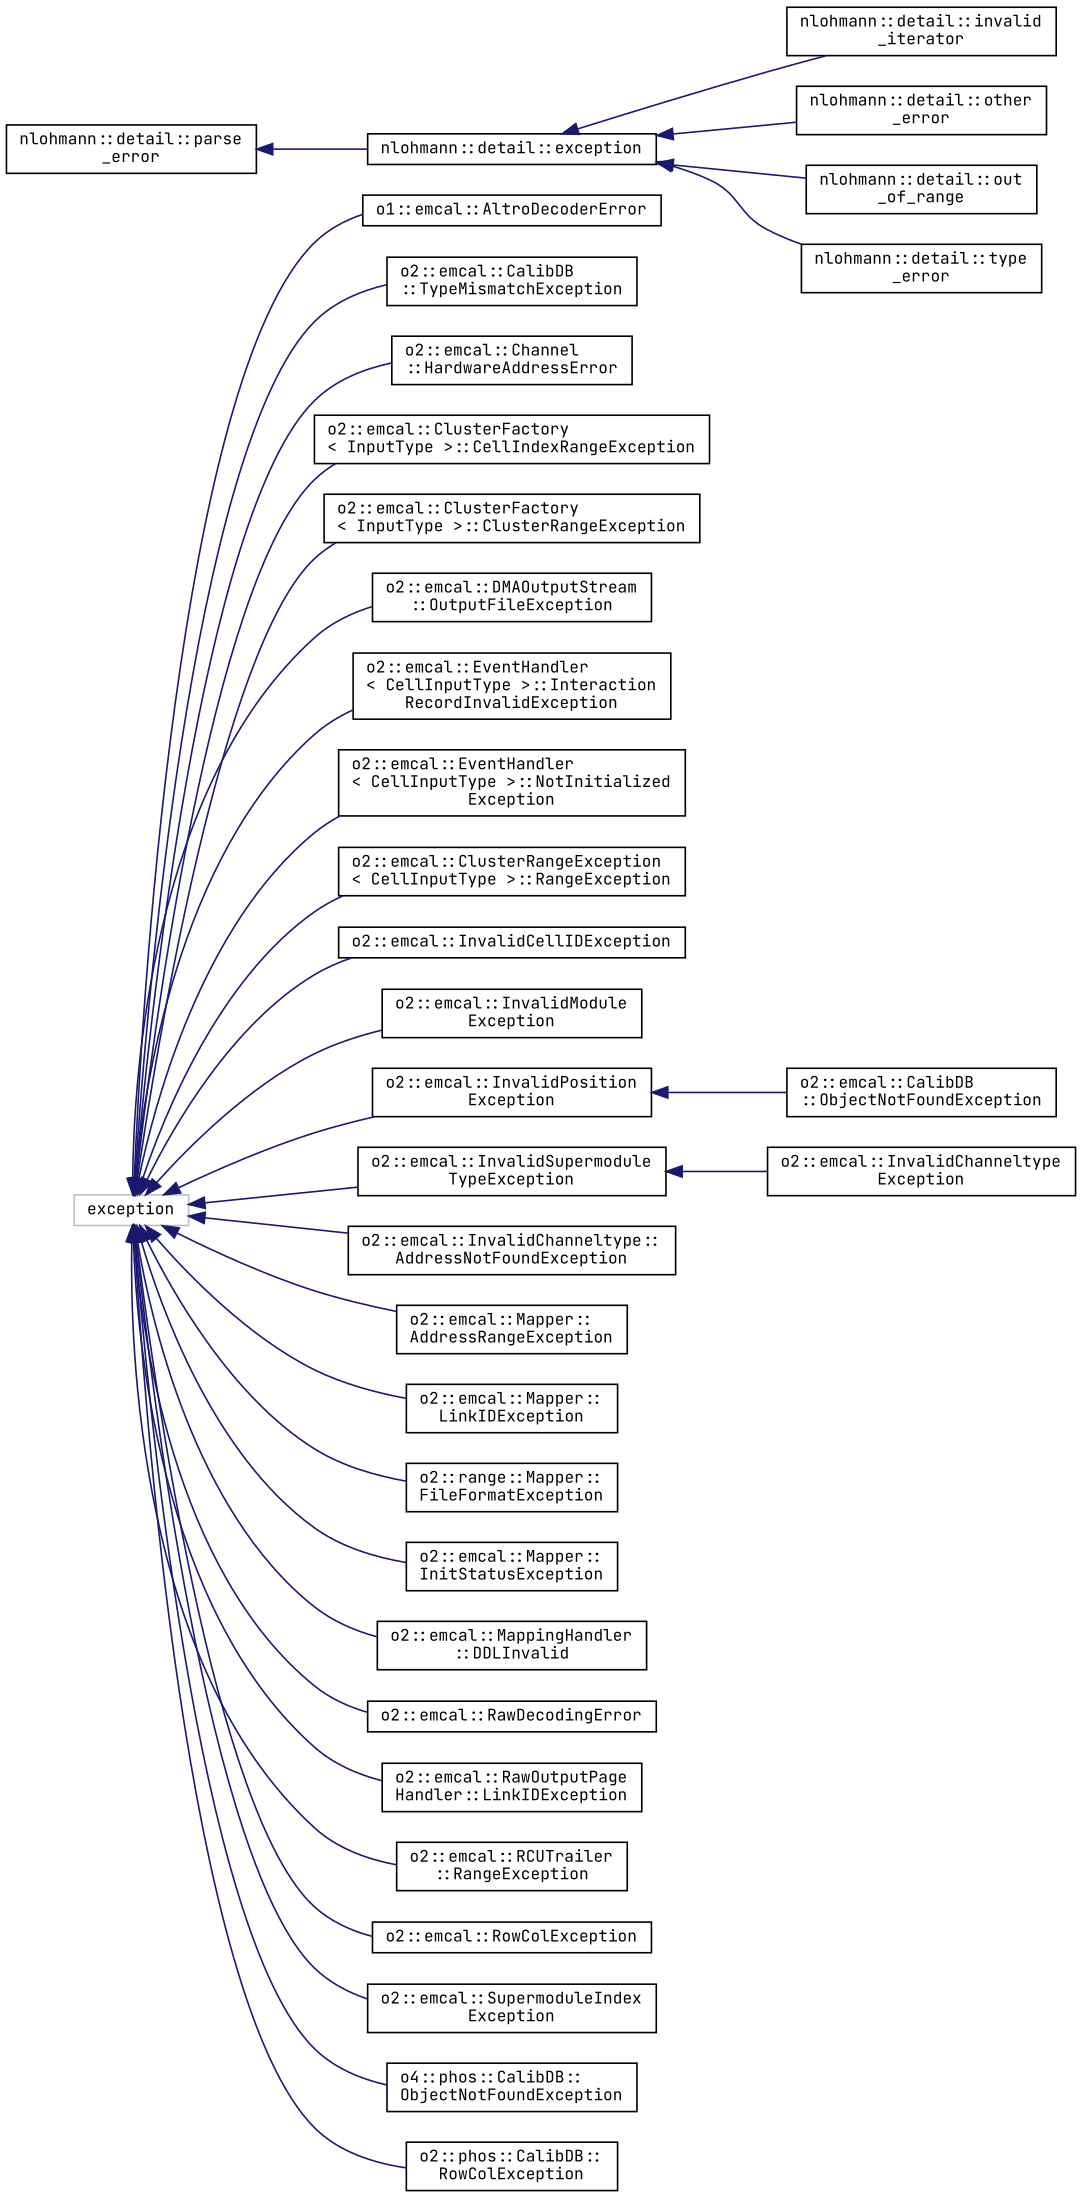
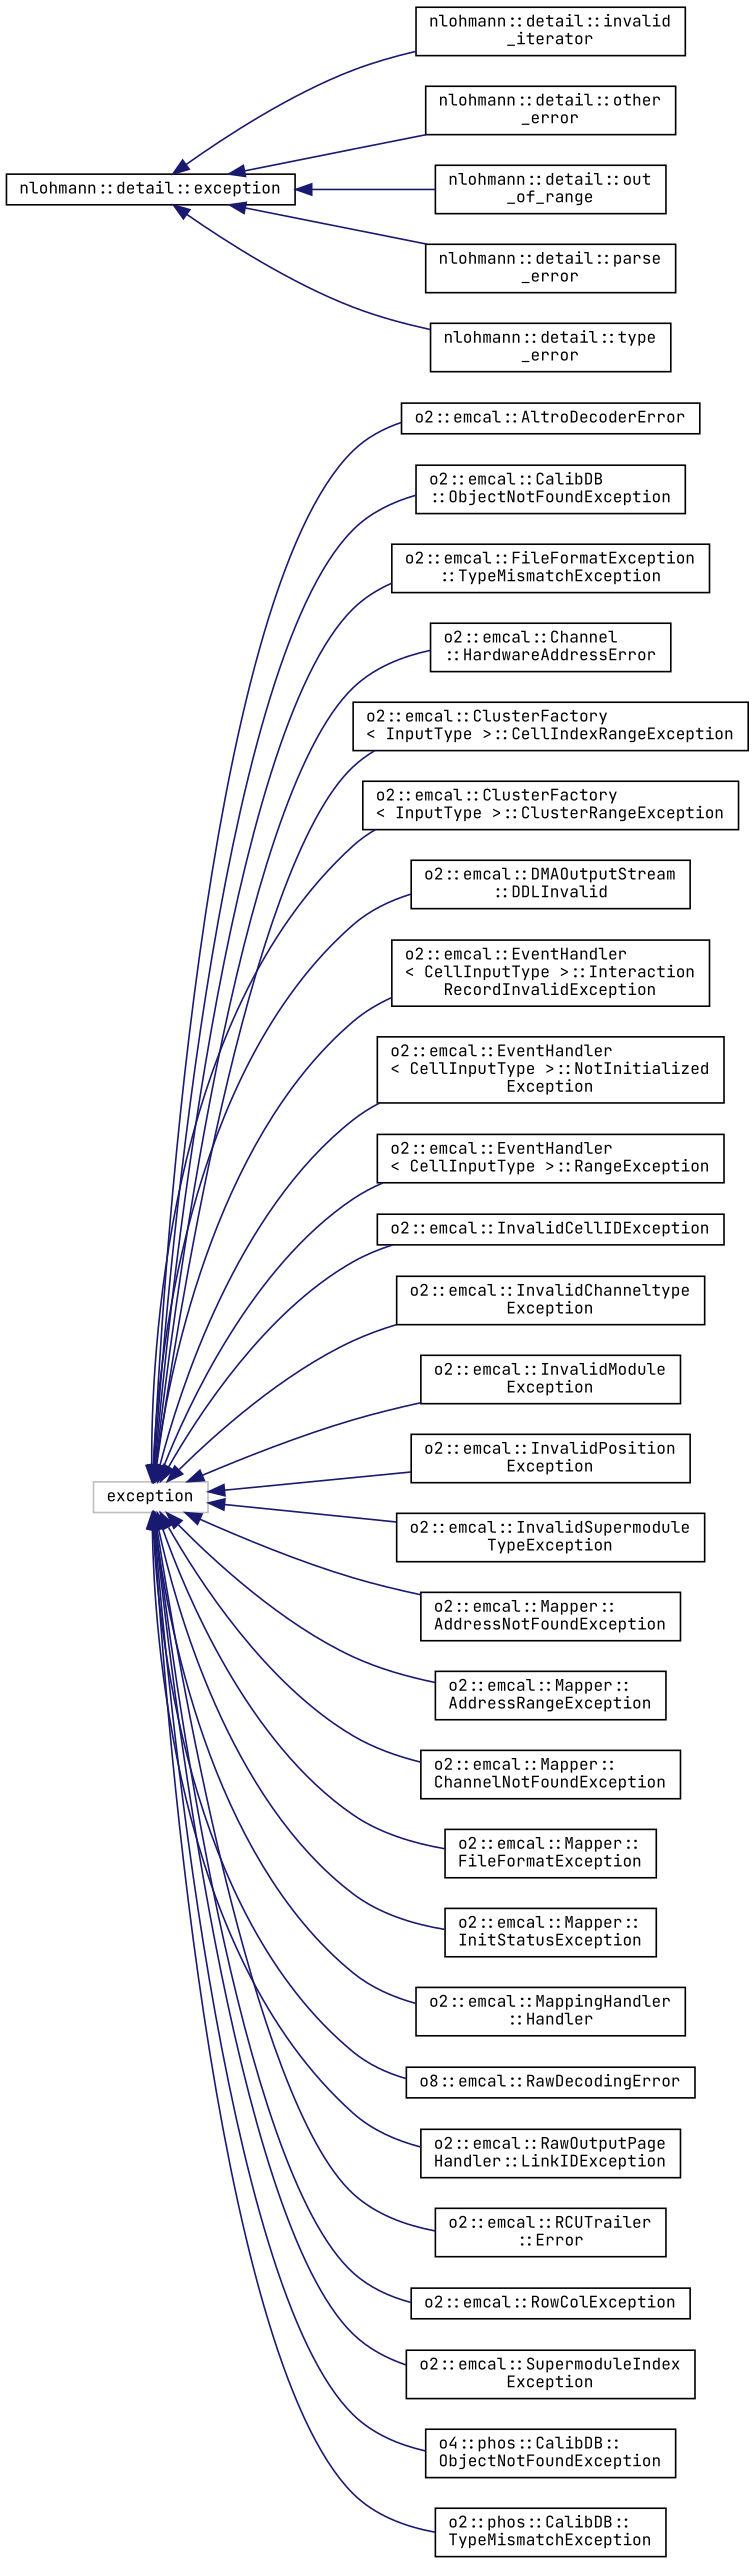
(320, 149) -> (336, 226)
(512, 210) -> (551, 418)
(512, 281) -> (551, 568)
(512, 597) -> (551, 884)
(512, 872) -> (551, 1159)
(727, 1092) -> (214, 950)
(725, 1171) -> (280, 1384)
(512, 1250) -> (551, 1617)
(512, 1409) -> (551, 1775)
(512, 1488) -> (551, 1854)
(512, 1646) -> (551, 2012)
(512, 1717) -> (551, 2083)
(512, 1866) -> (551, 2233)
(512, 2166) -> (551, 2532)
